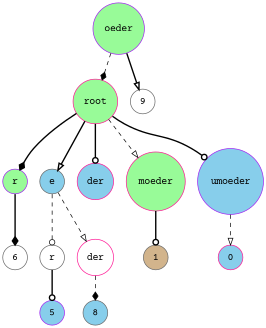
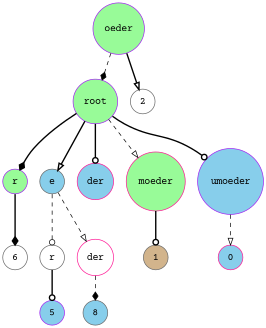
(95, 101) -> (95, 101)
(143, 101) -> (143, 101)
